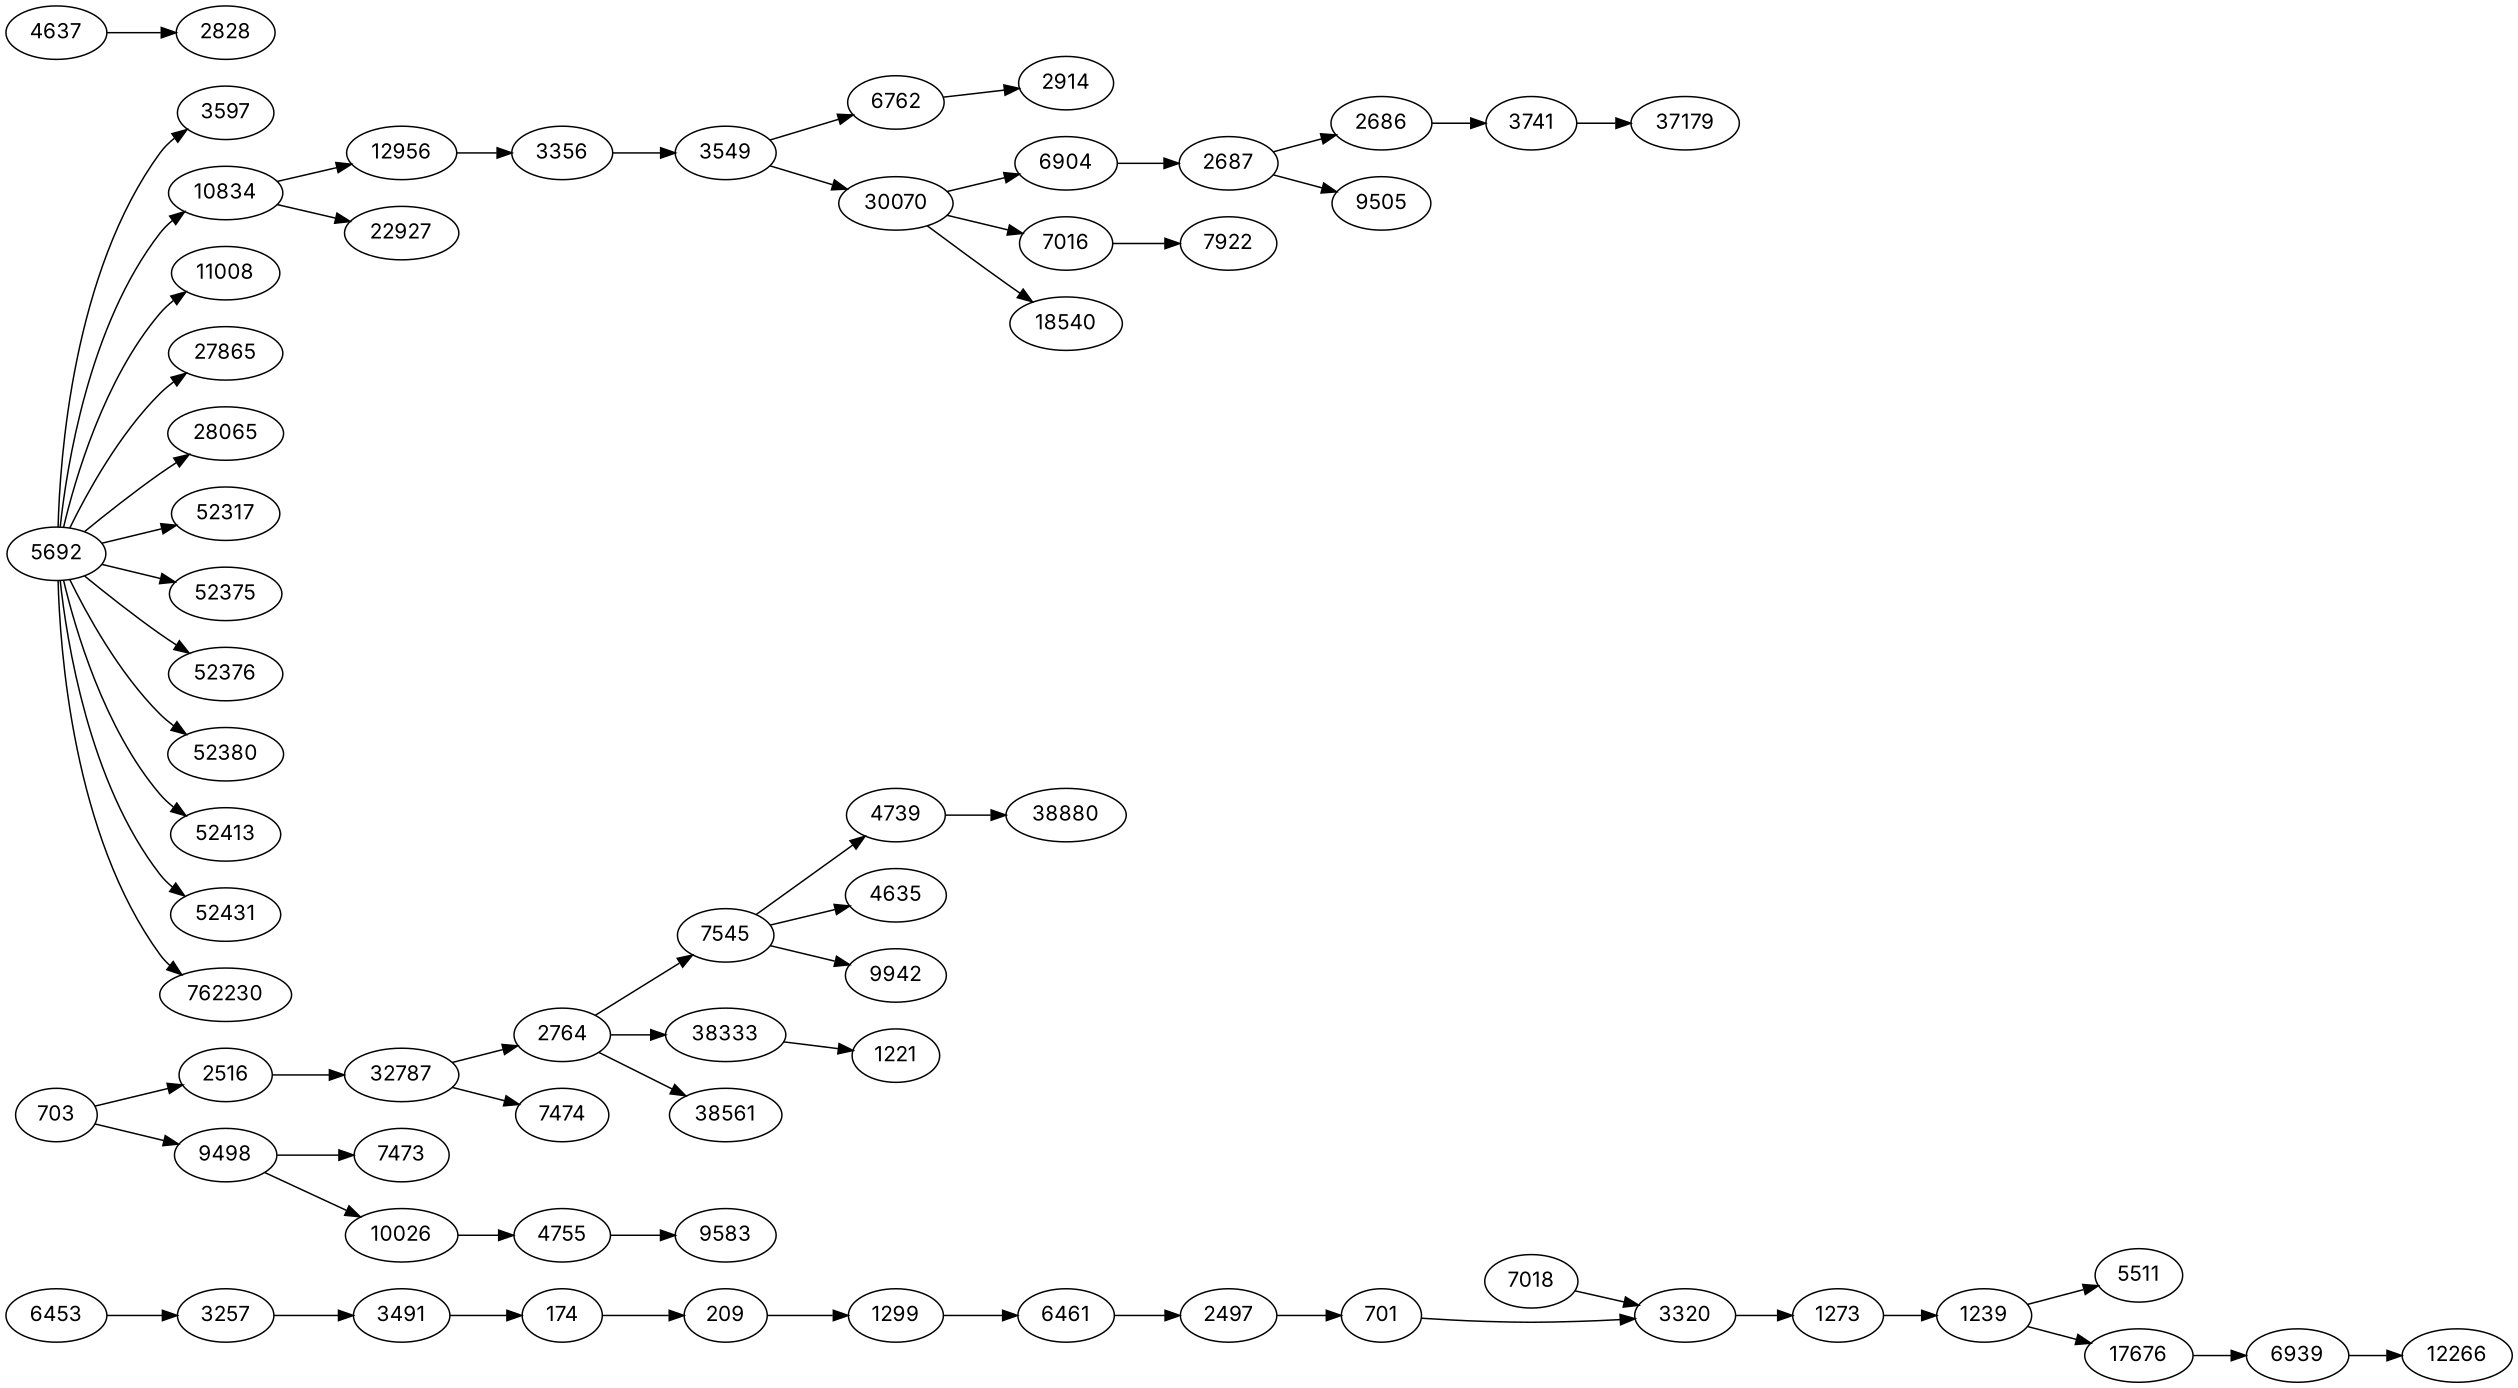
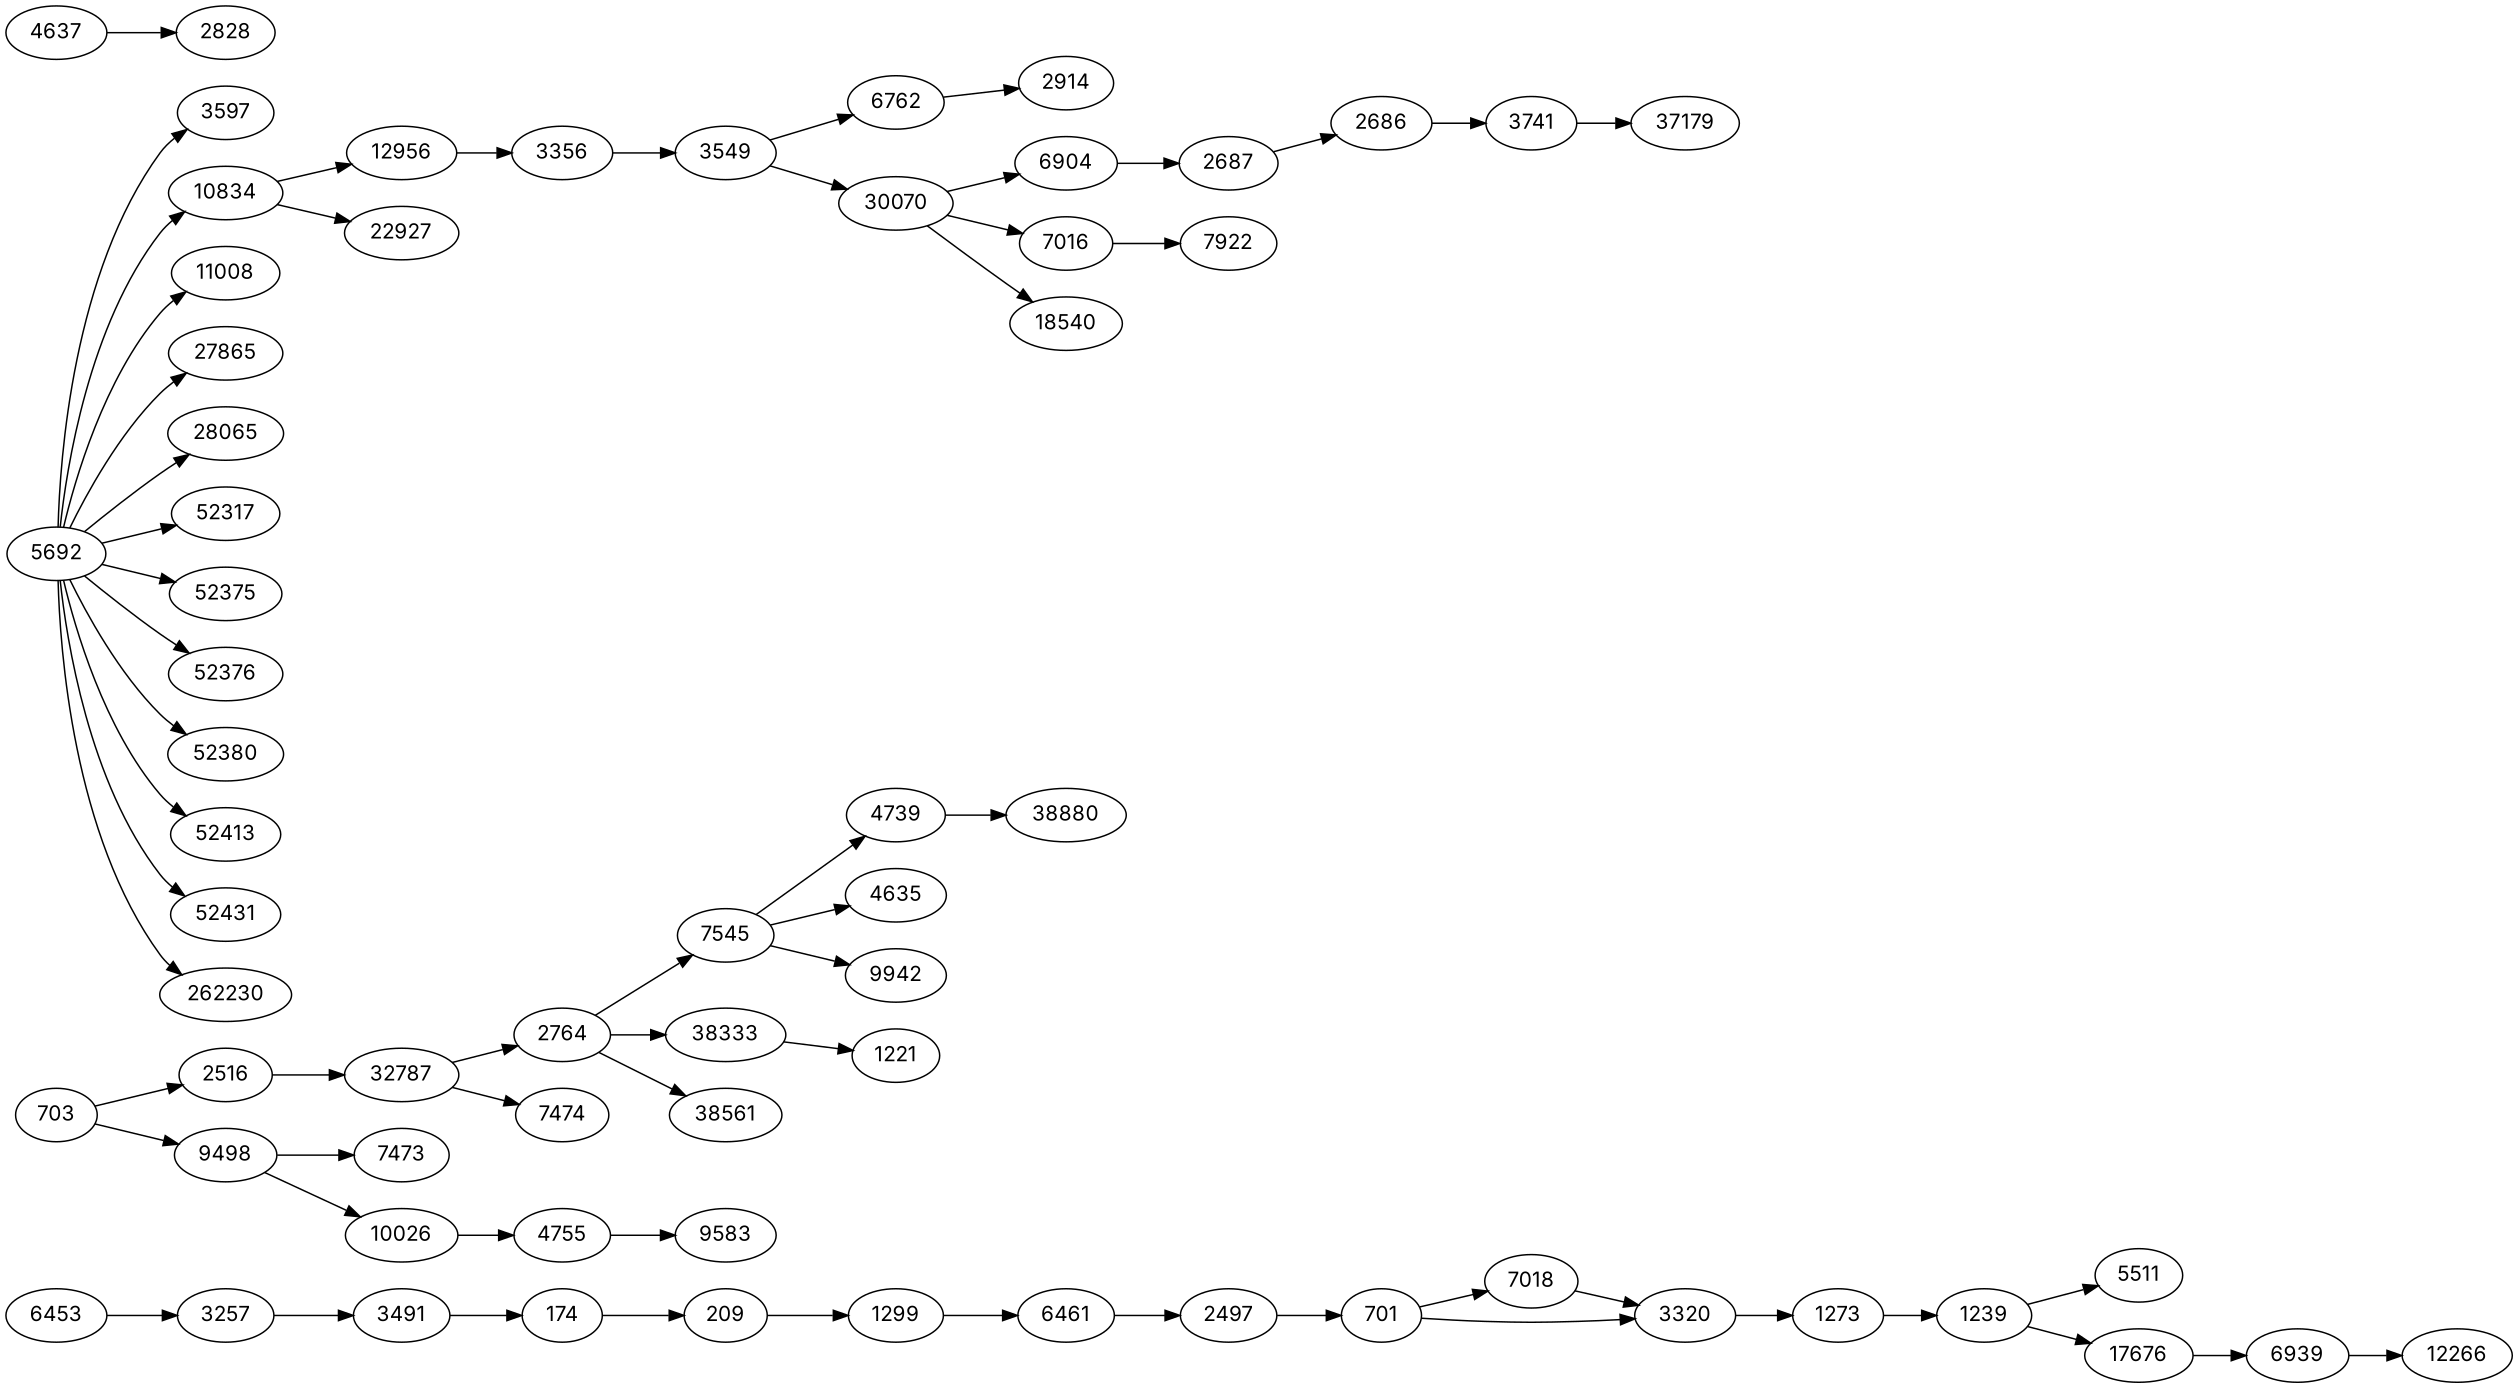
(1381, 203) -> none
(226, 995) -> (226, 995)
none -> (1446, 1301)
